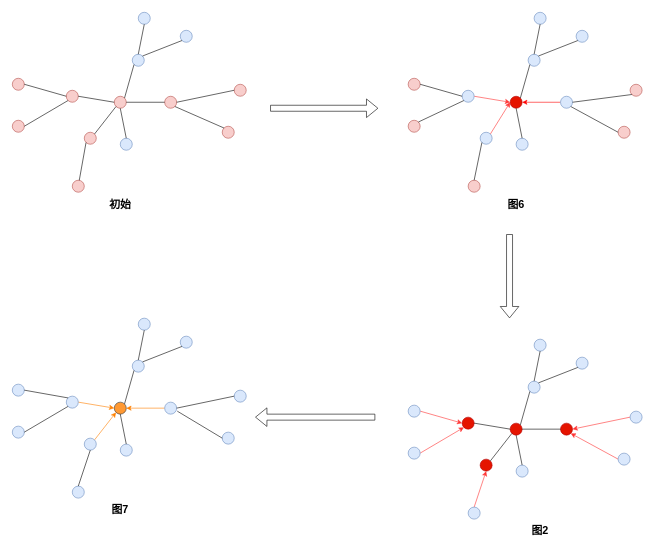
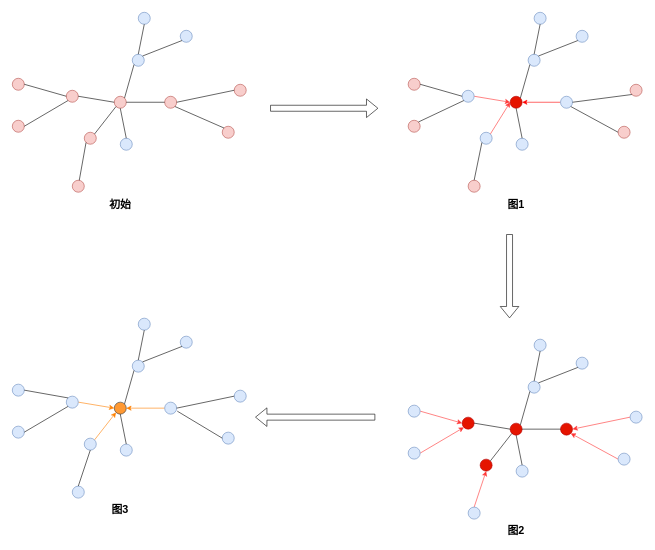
(516, 204) -> (516, 204)
(120, 510) -> (120, 510)
(540, 531) -> (516, 531)
